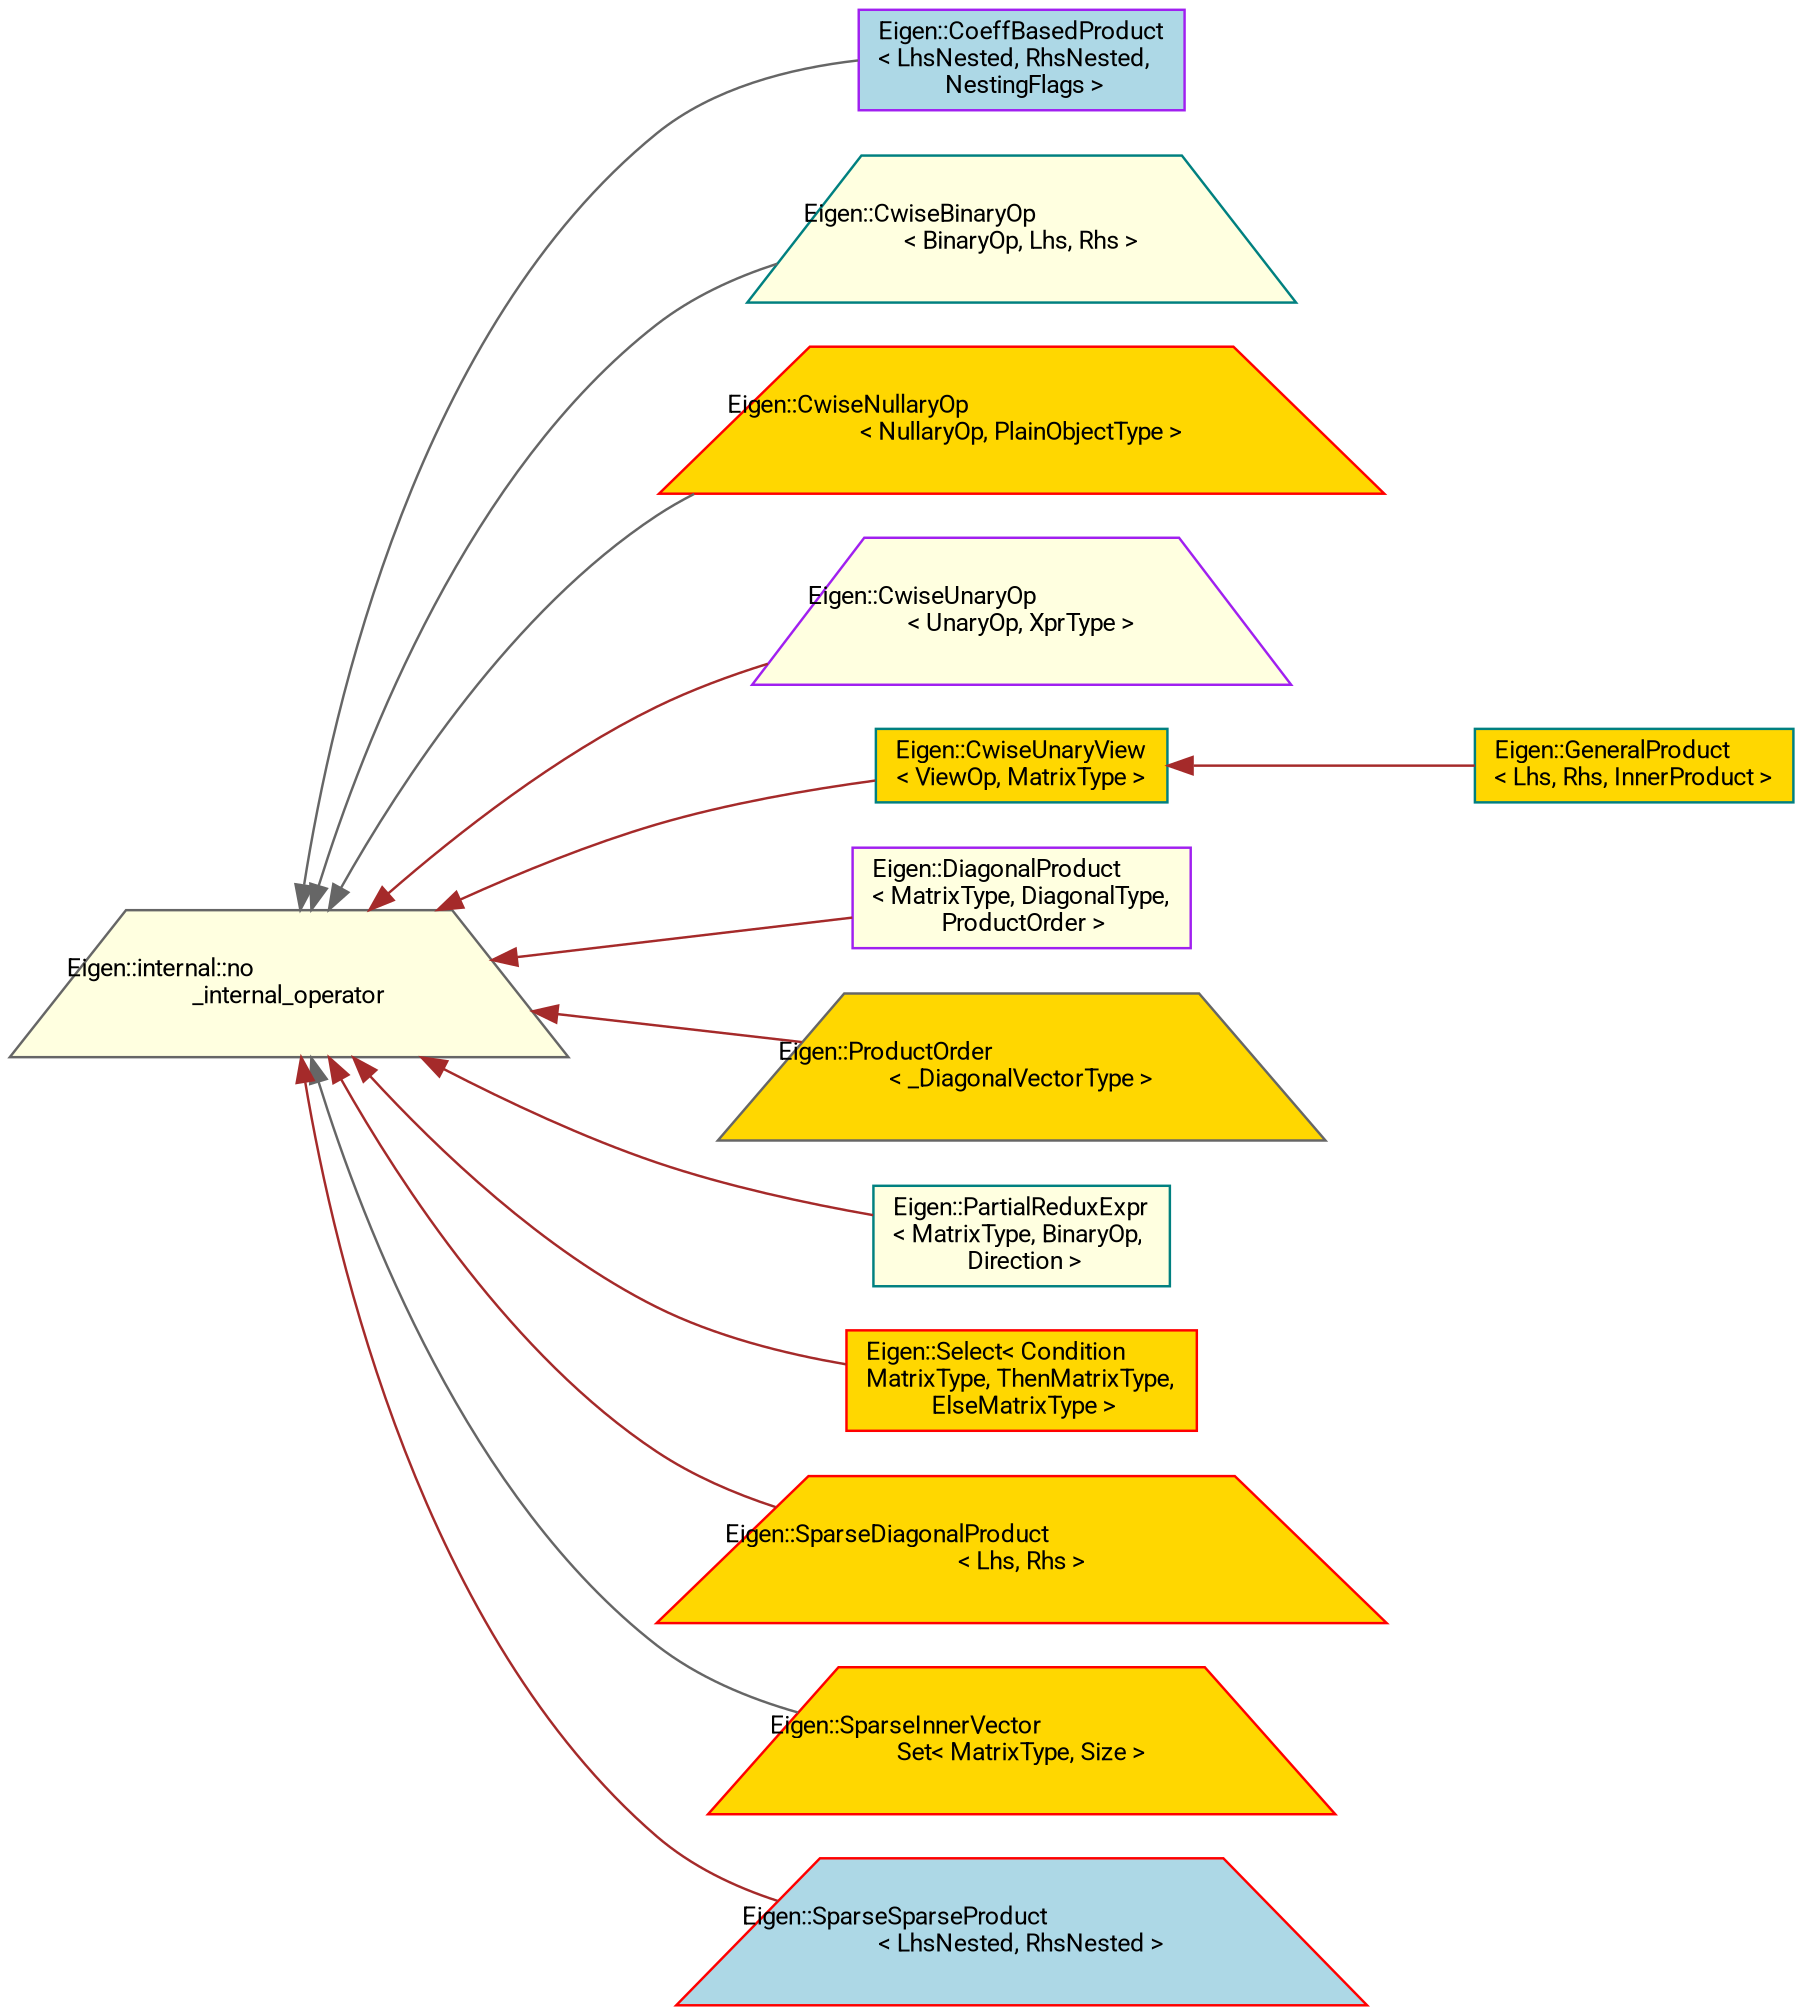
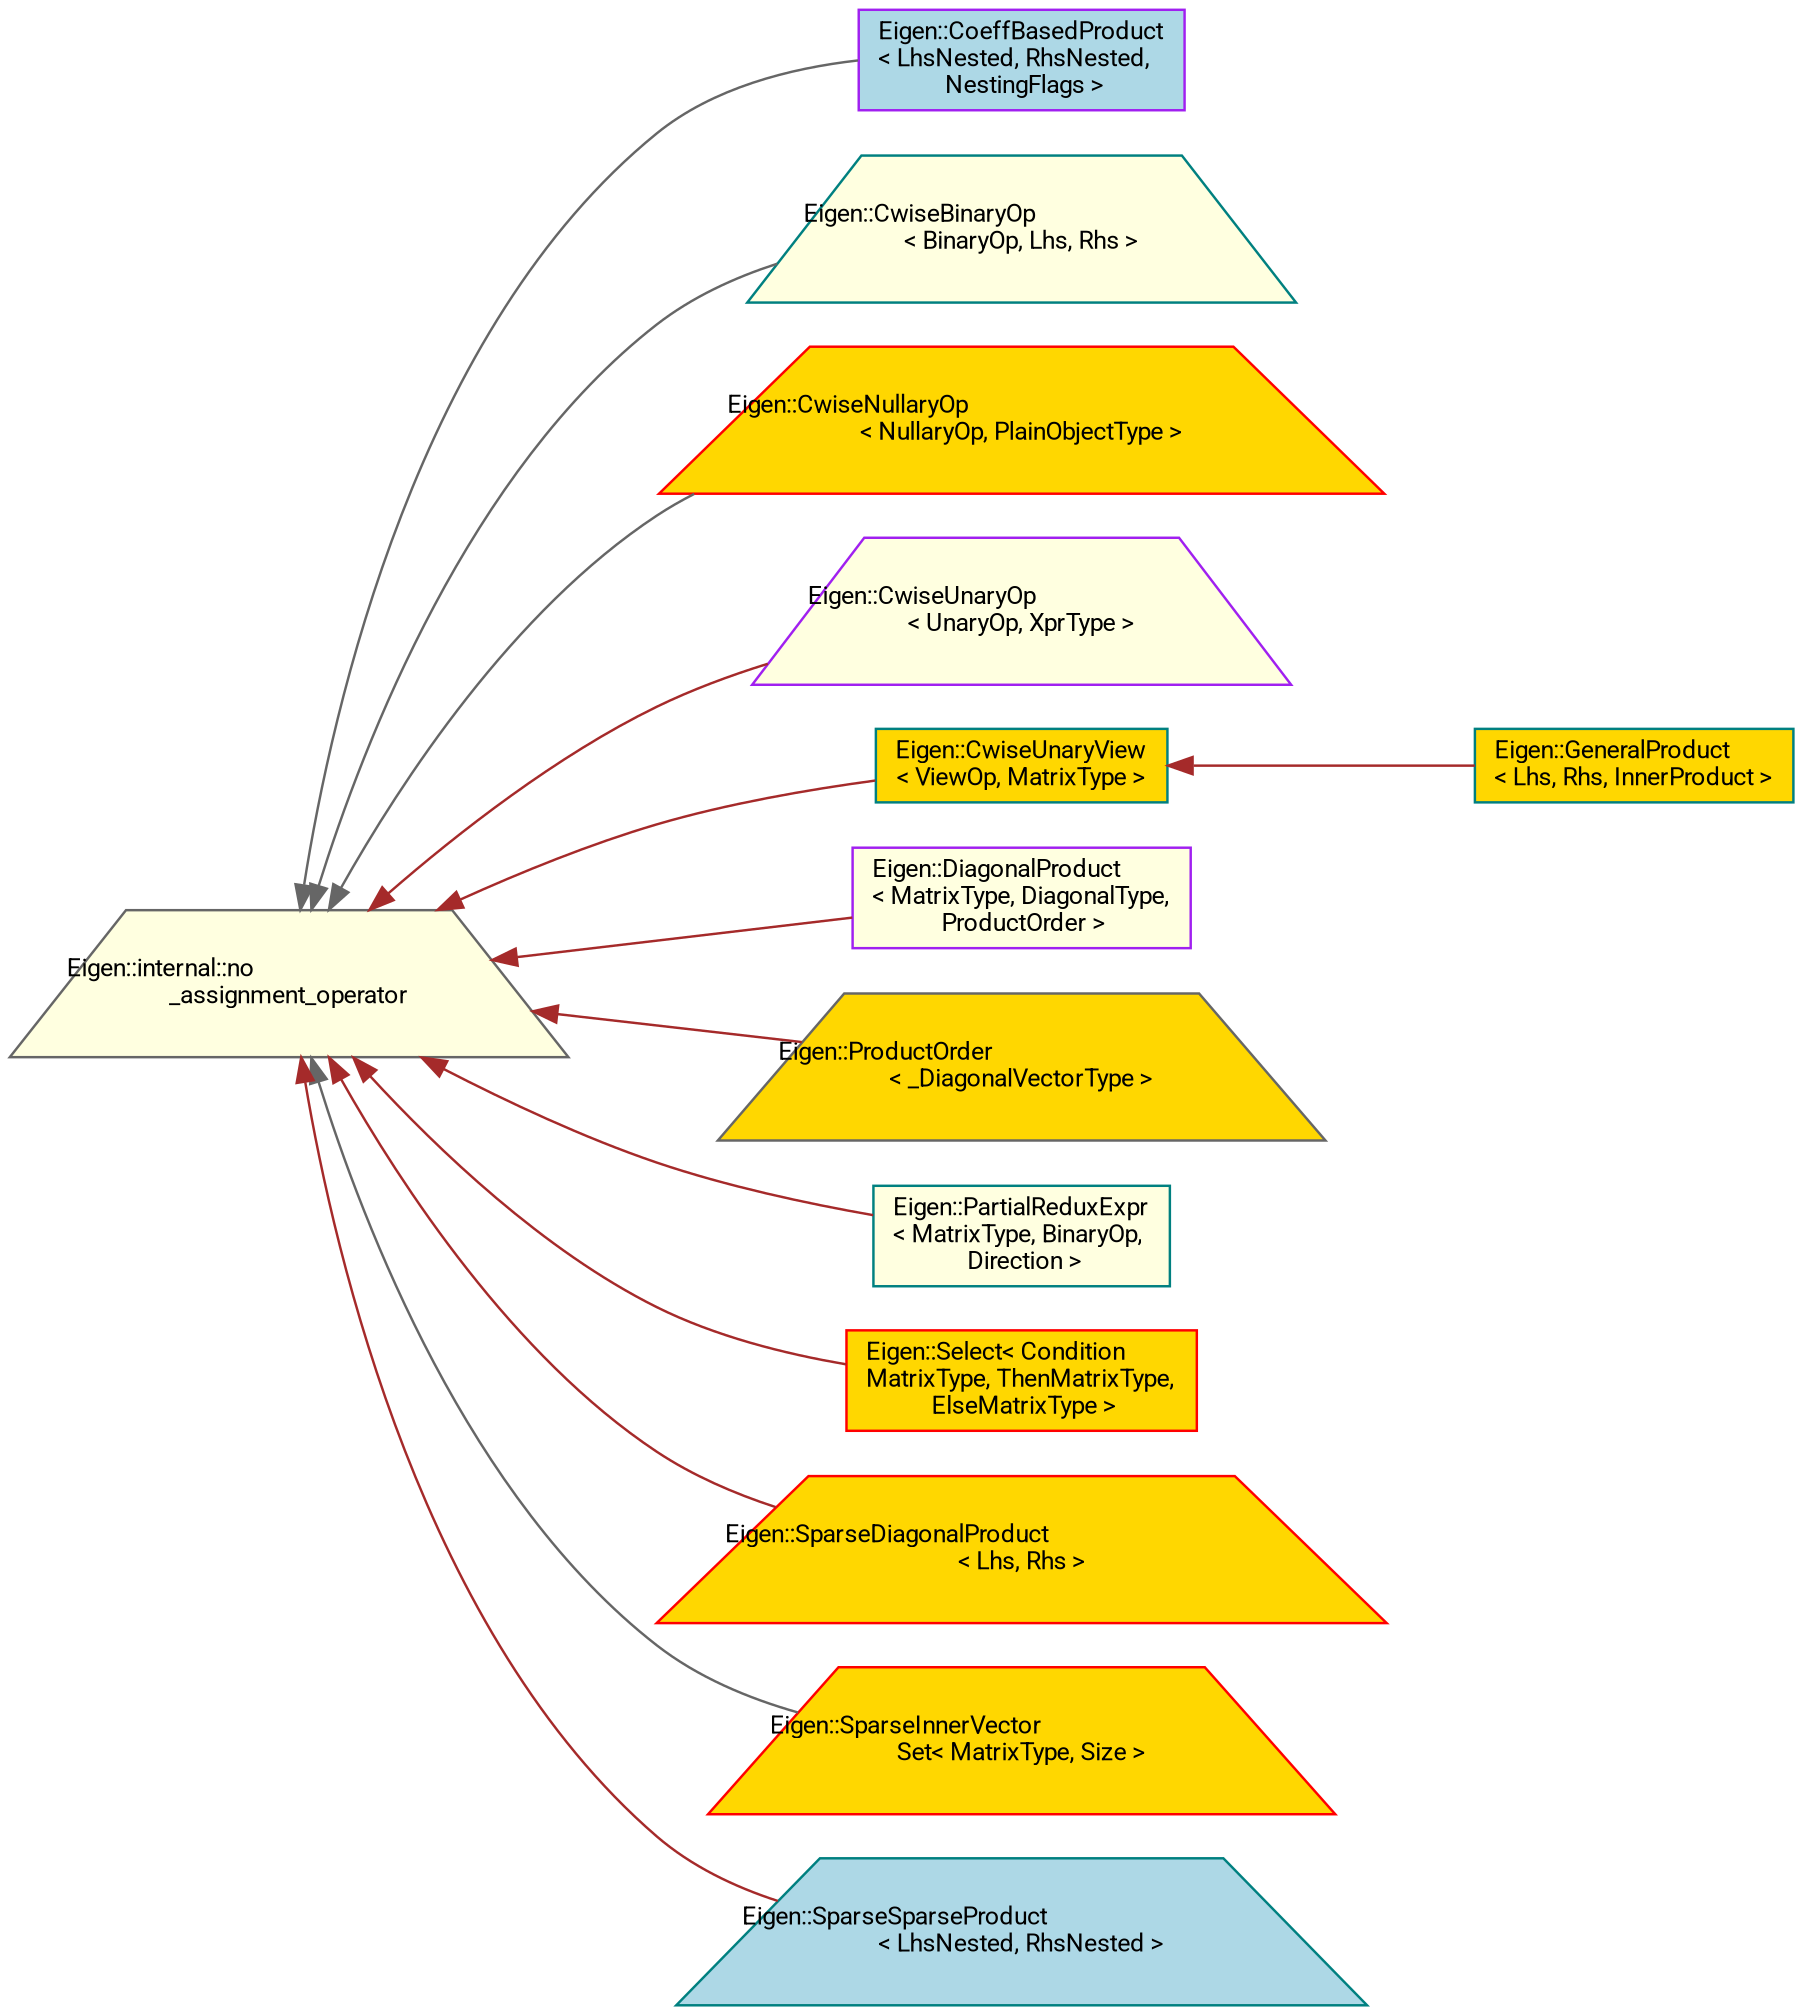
(289, 984) -> (289, 984)
(1022, 1932) -> (1022, 1932)
